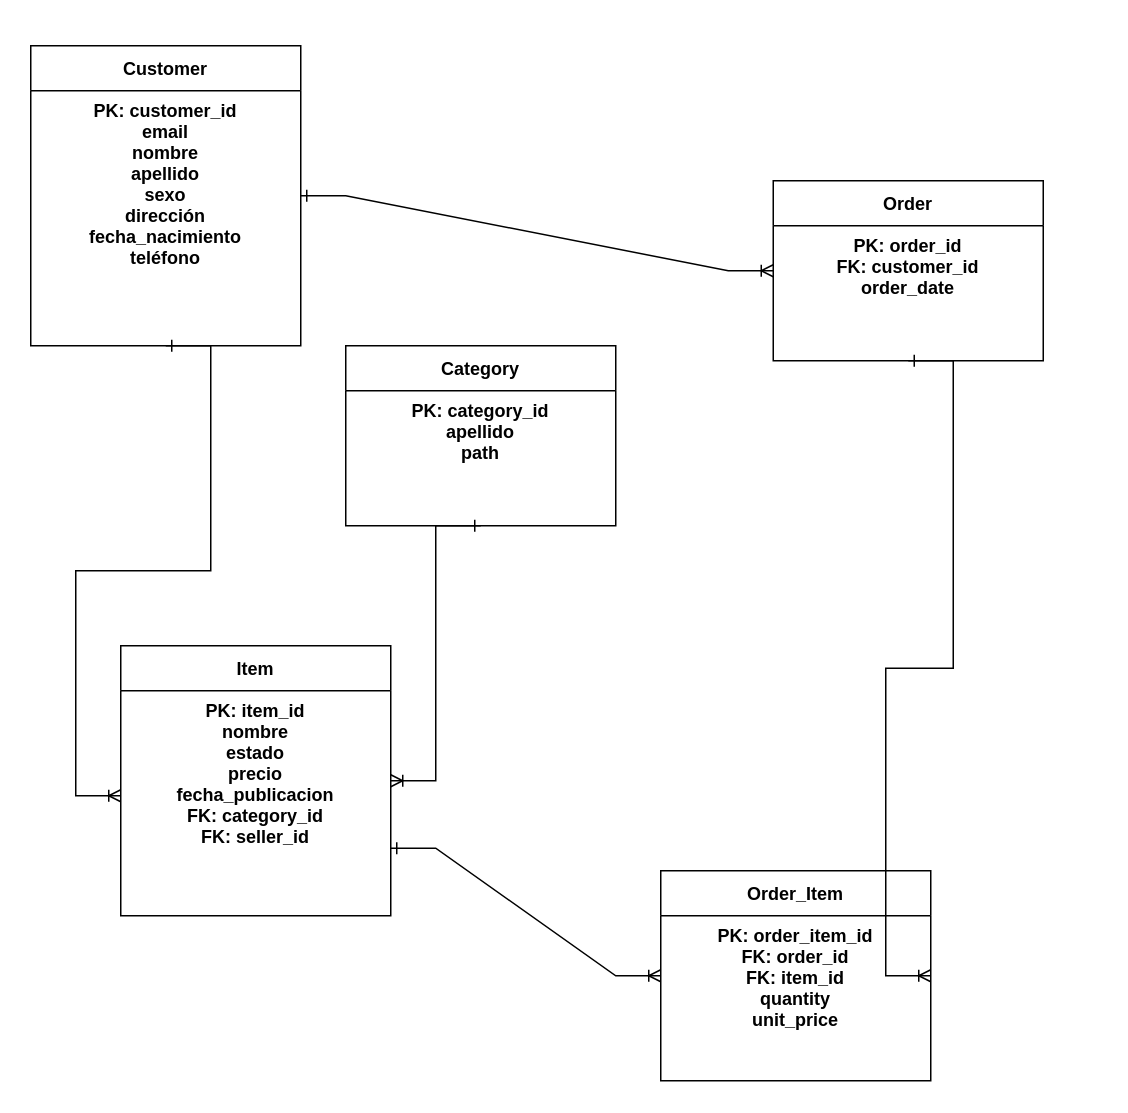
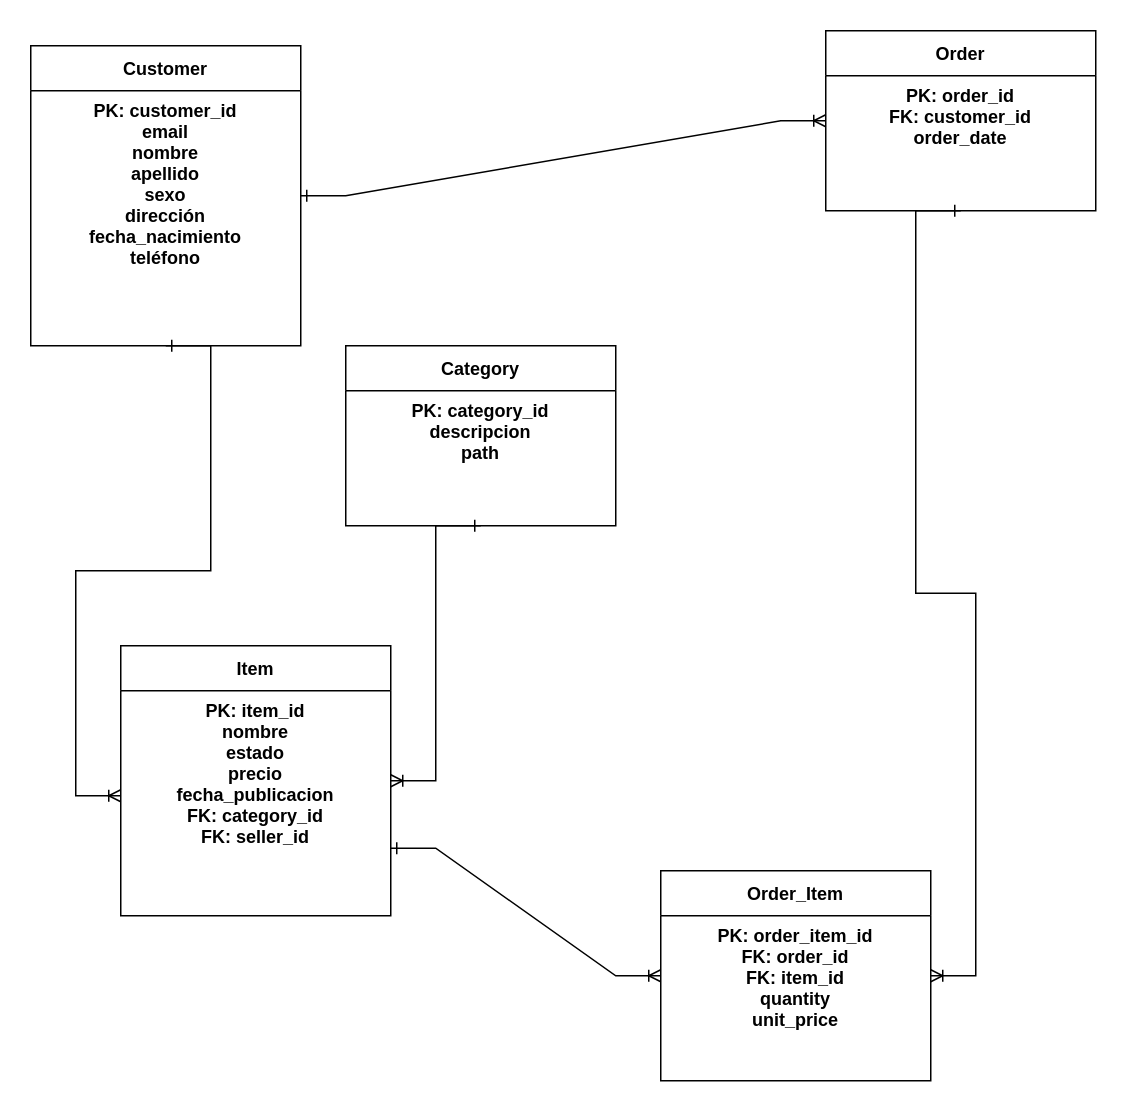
(908, 271) -> (961, 121)
(480, 369) -> (480, 369)
